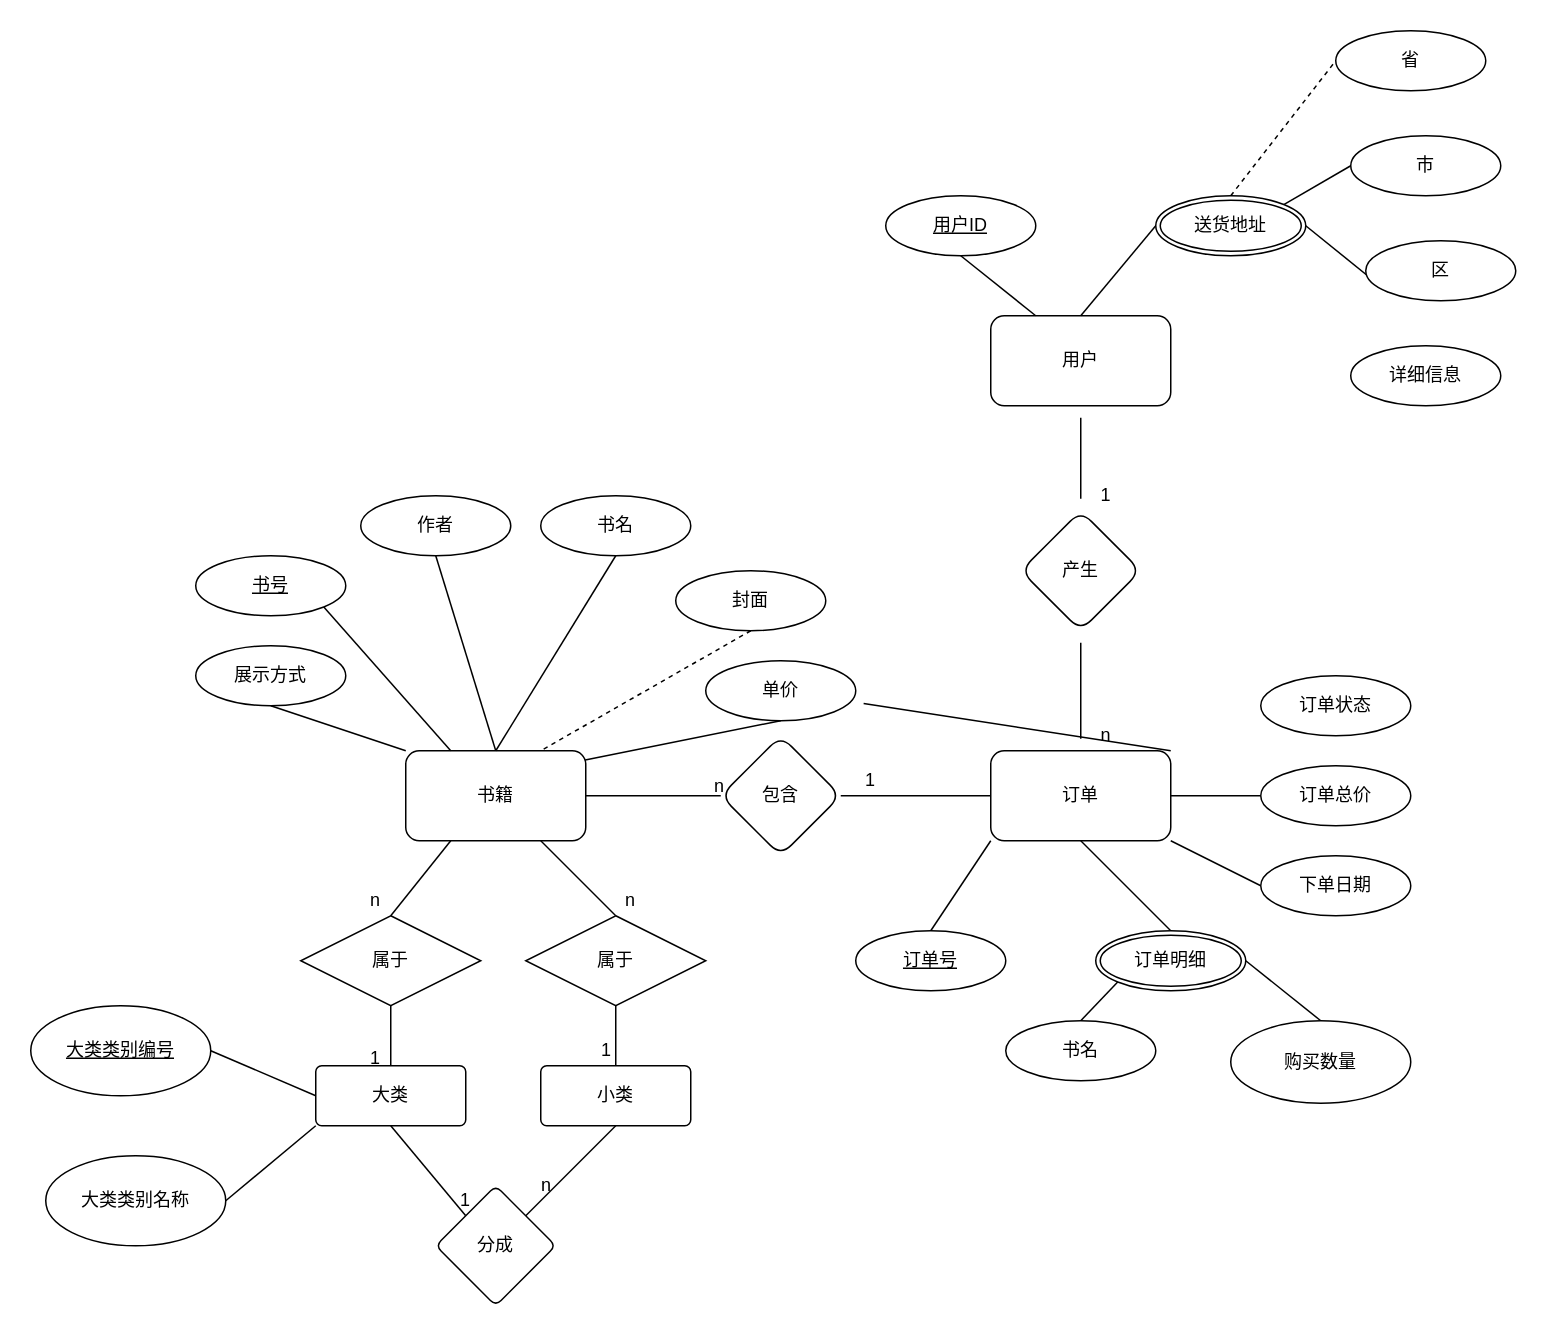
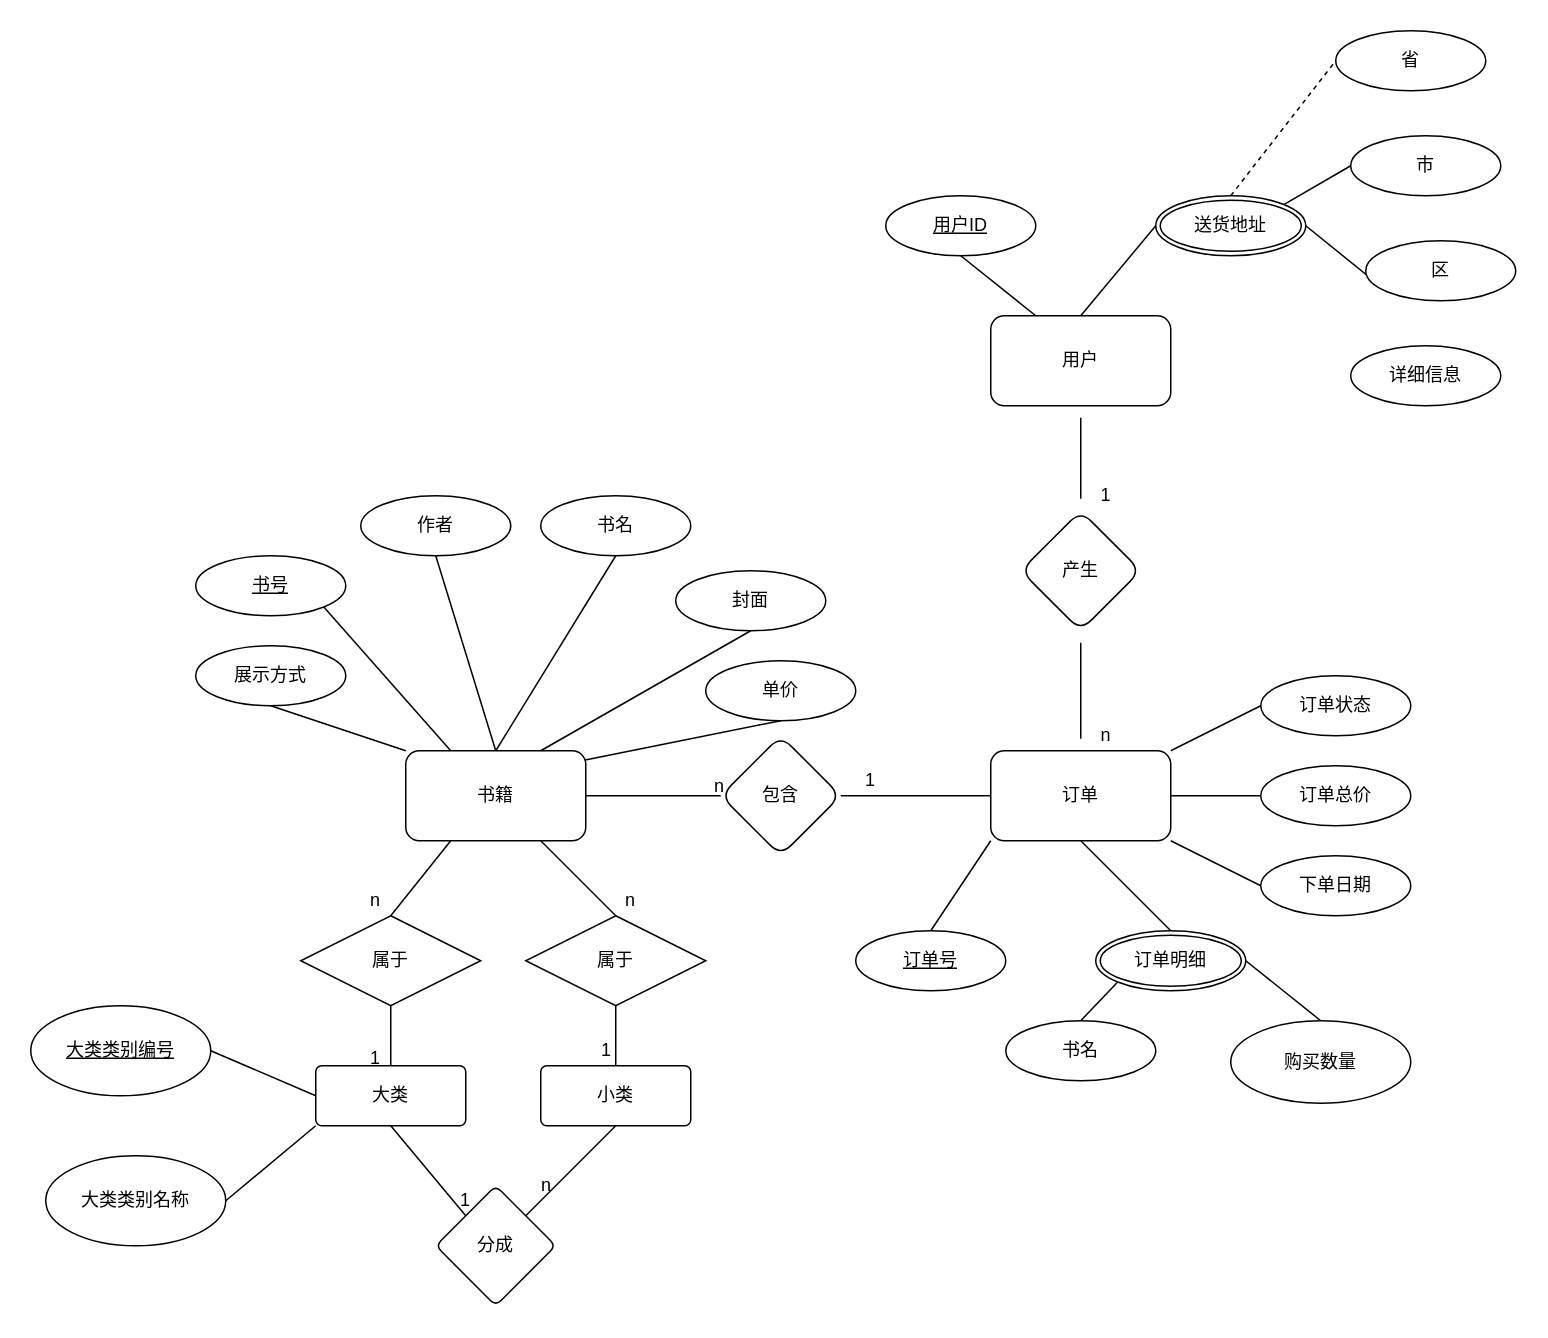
(644, 691) -> (644, 691)
(1017, 727) -> (1216, 728)
